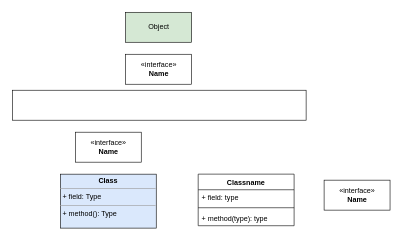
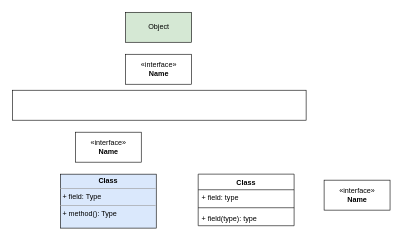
(246, 182) -> (246, 182)
(239, 218) -> (235, 218)
